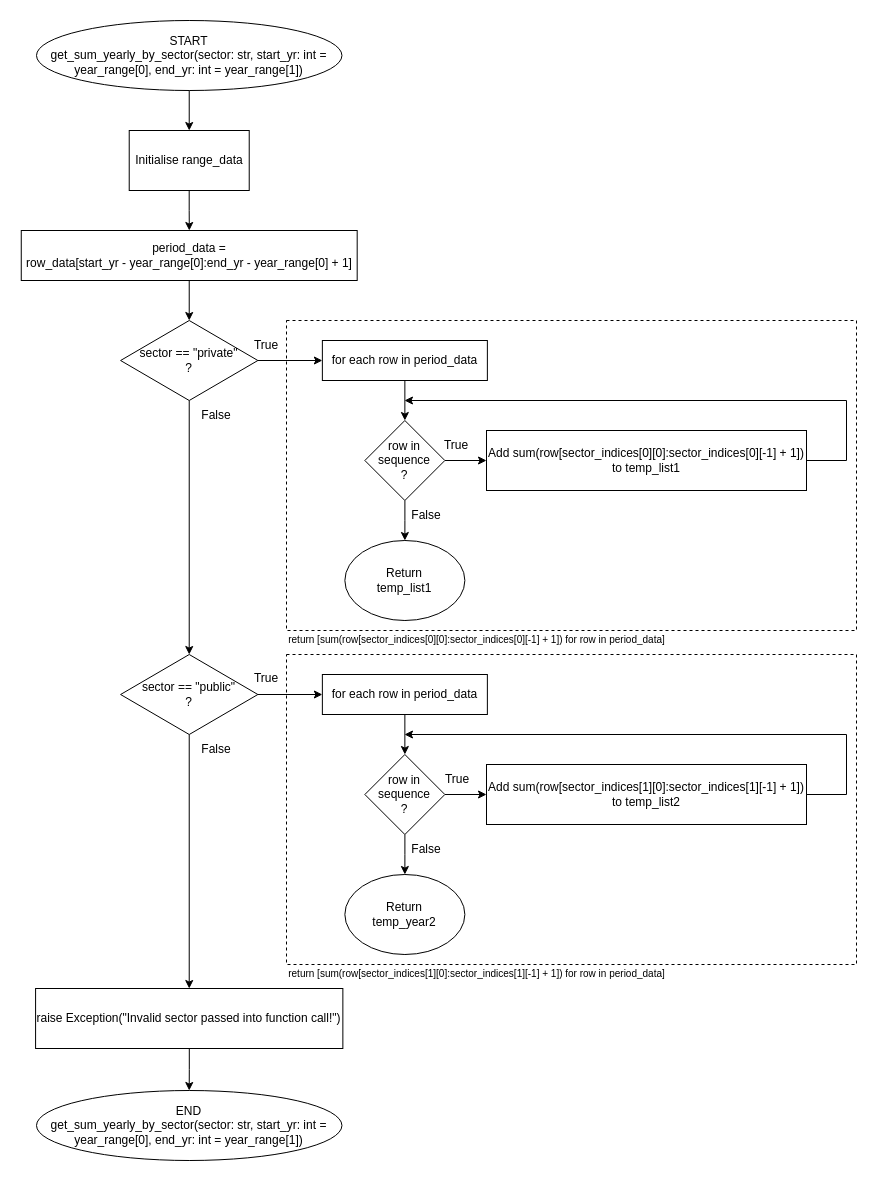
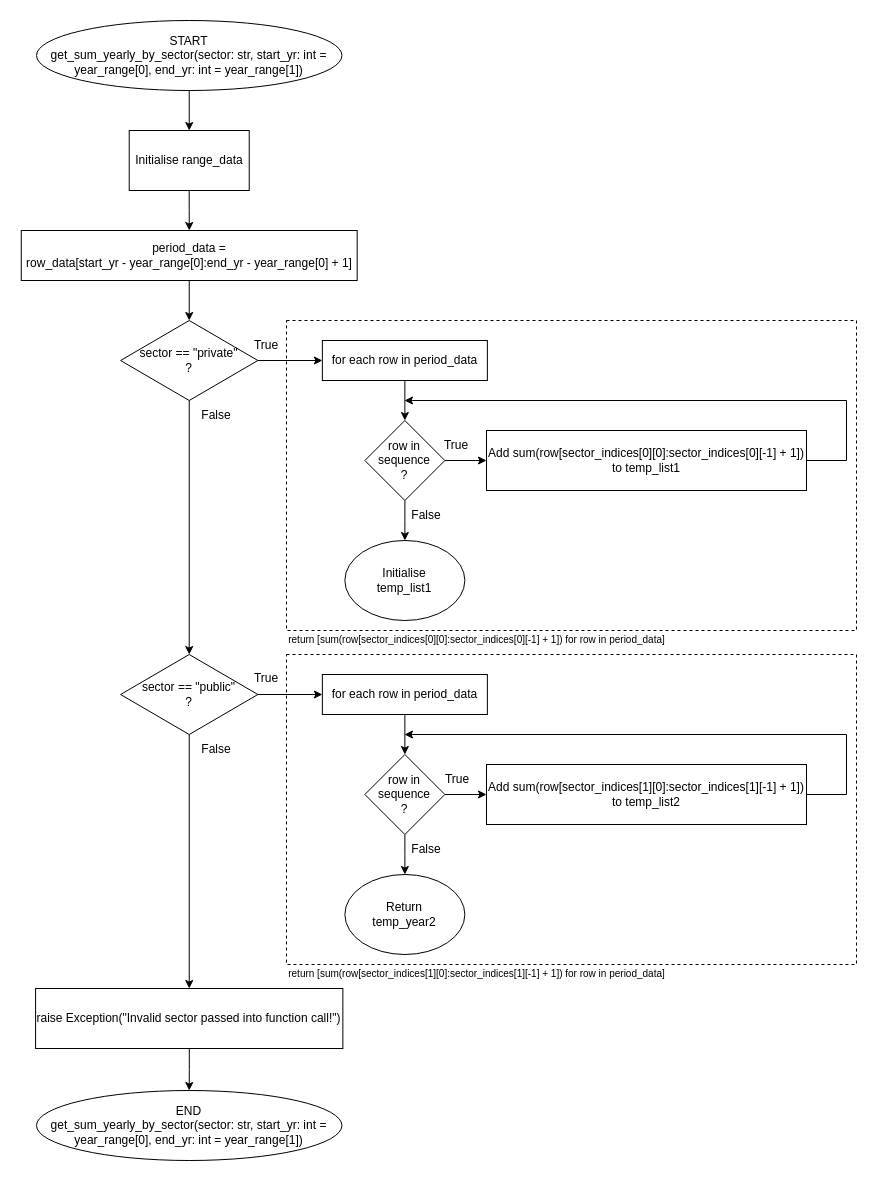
(405, 581) -> (405, 581)
